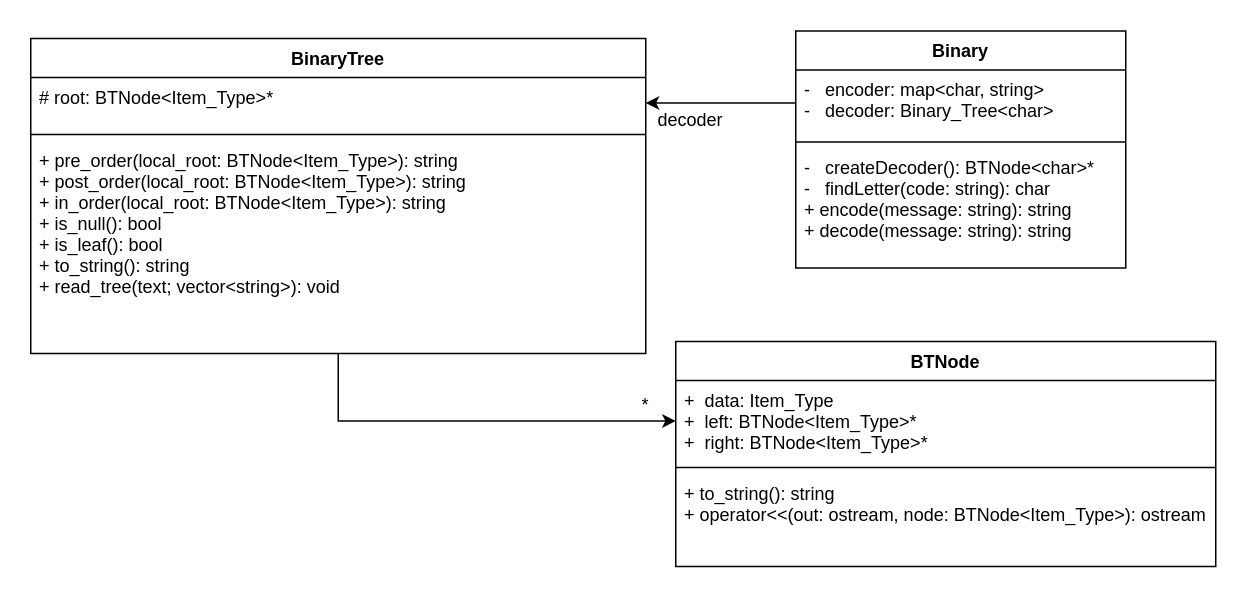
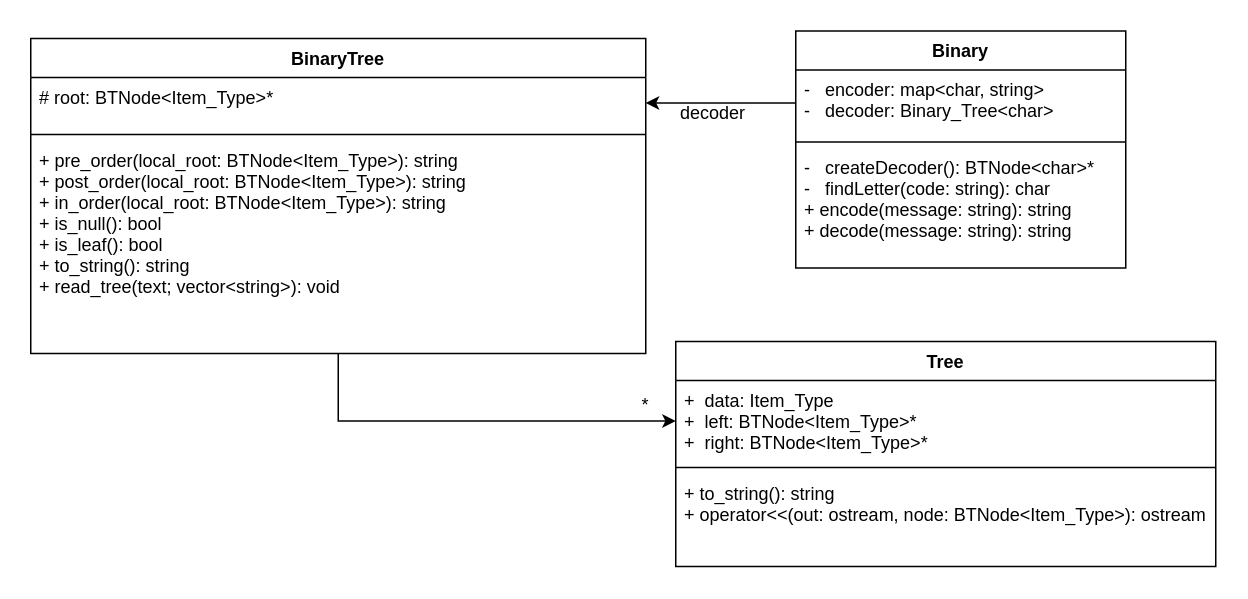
(691, 121) -> (713, 113)
(945, 362) -> (945, 362)
